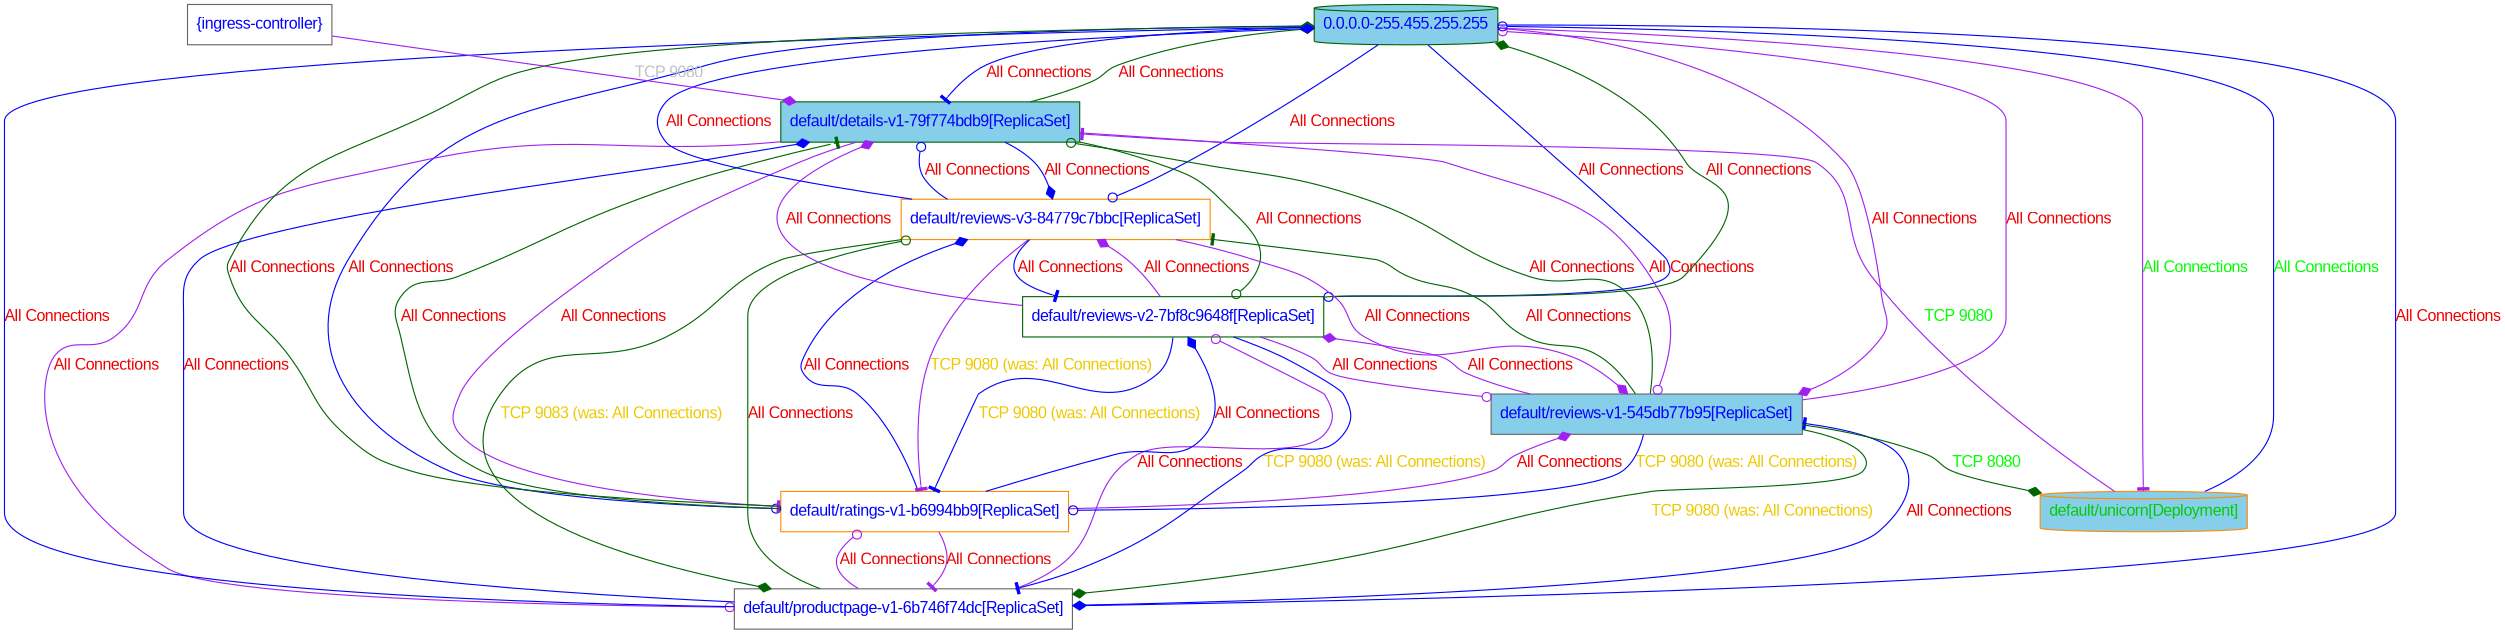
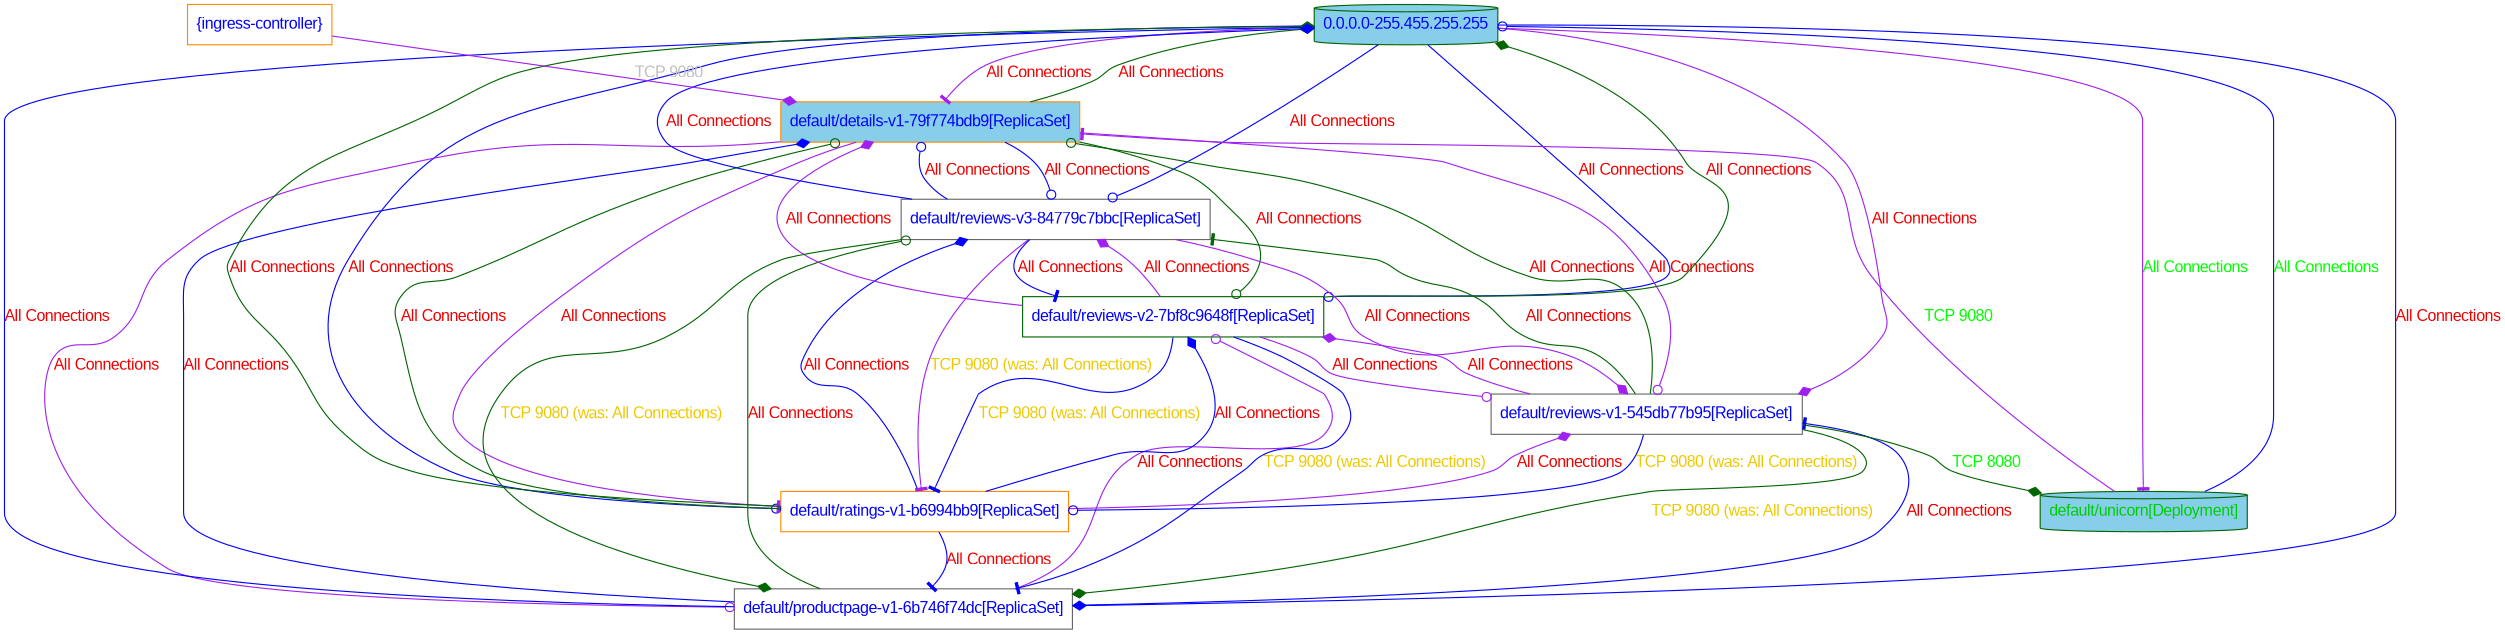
(260, 25) -> (260, 25)
(1048, 48) -> (1048, 48)
(1972, 95) -> none
(930, 122) -> (930, 122)
(1033, 161) -> (1033, 161)
(1056, 219) -> (1056, 219)
(396, 320) -> (396, 320)
(612, 414) -> (612, 414)
(1647, 414) -> (1647, 414)
(2144, 512) -> (2144, 512)
(947, 559) -> (947, 559)
(837, 565) -> none
